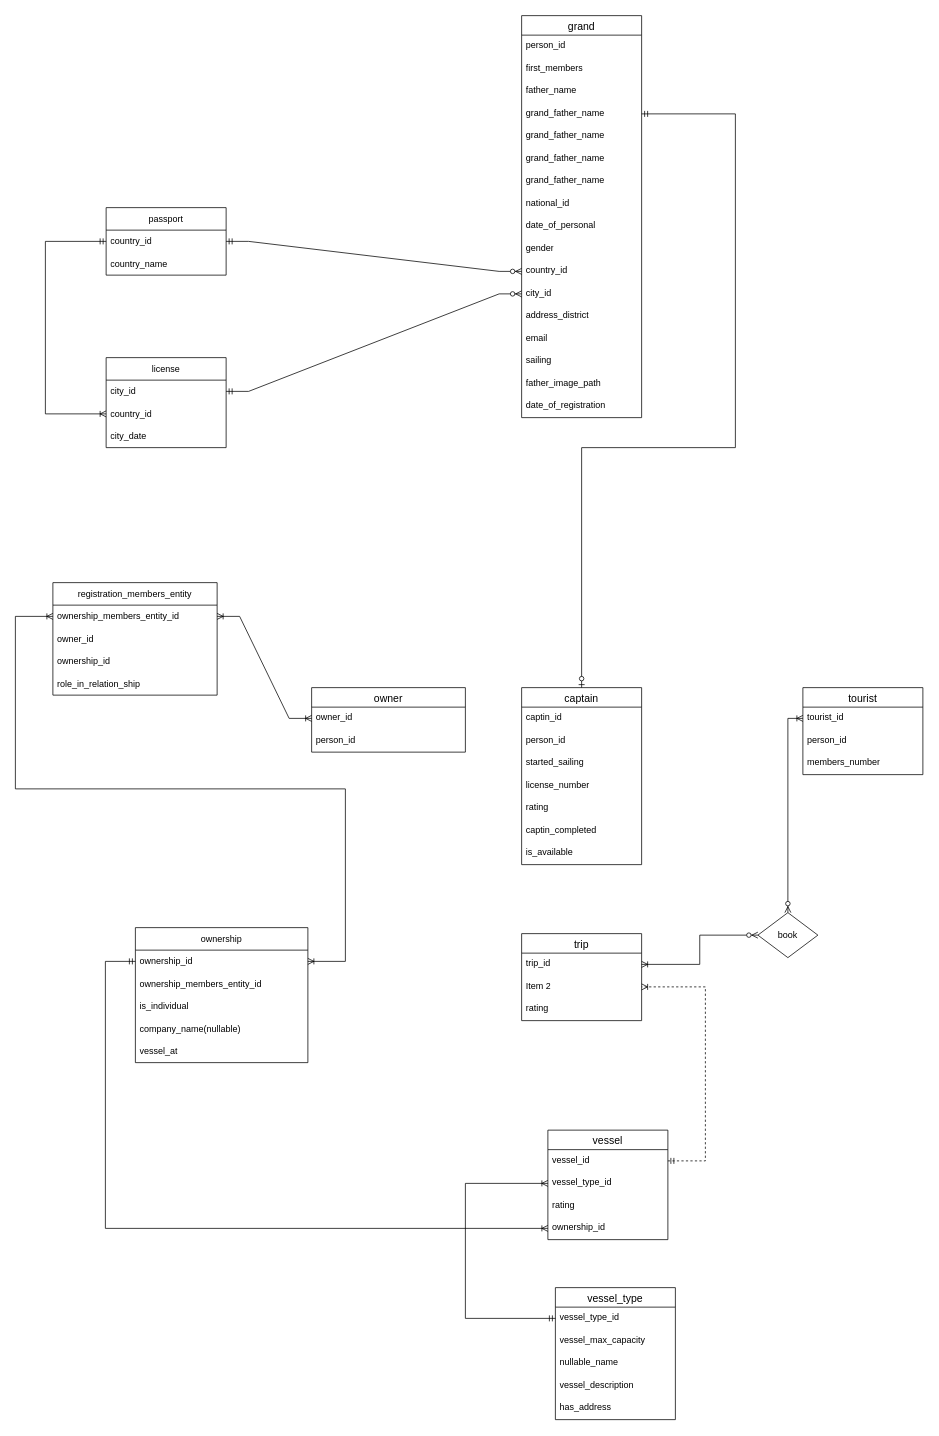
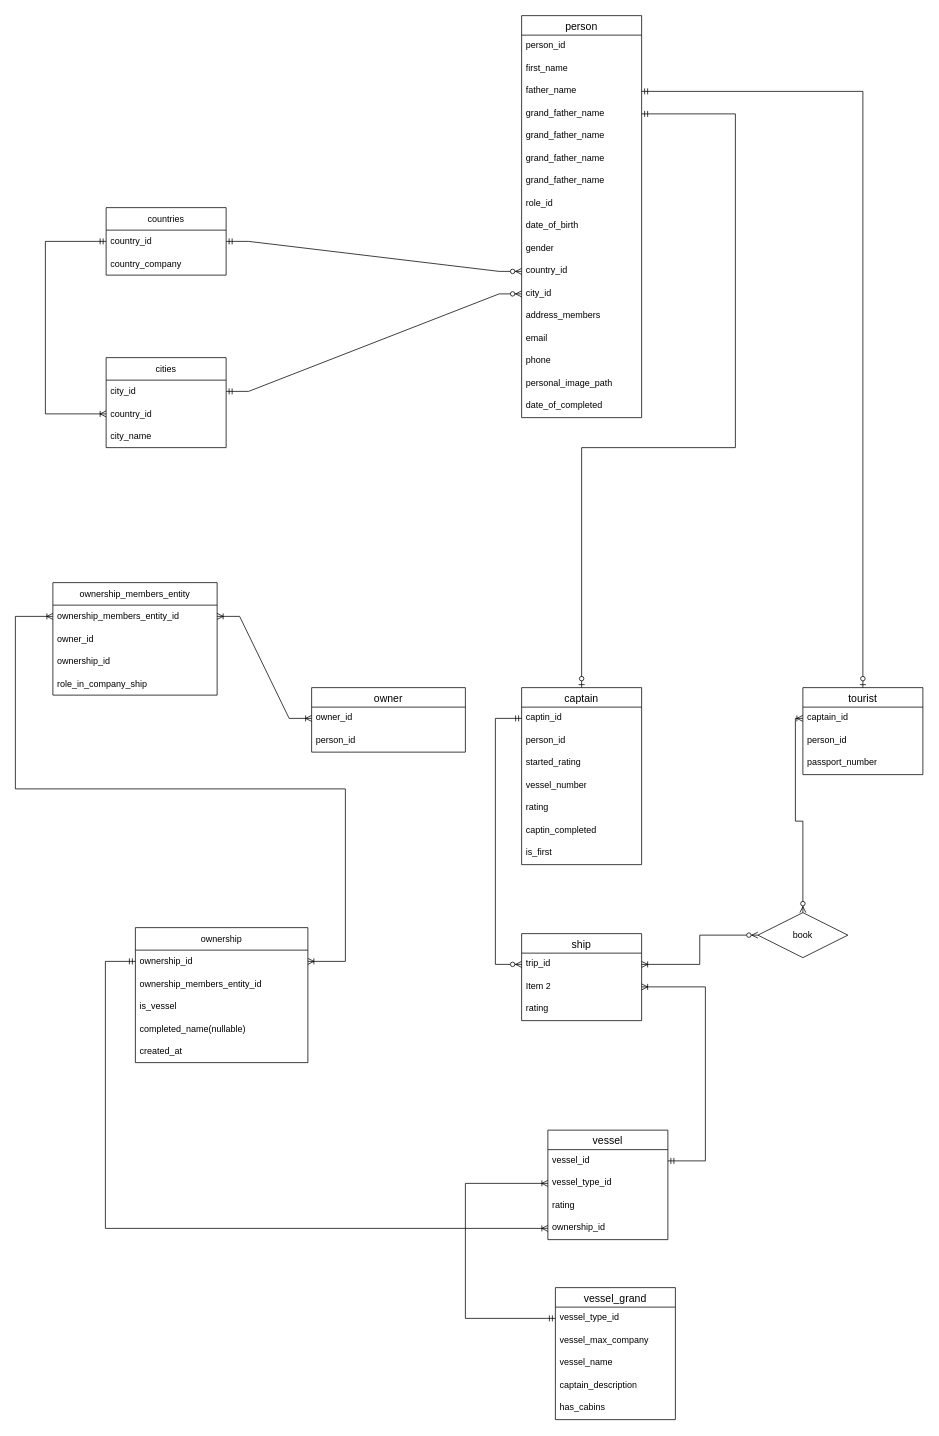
(581, 26) -> (581, 26)
(558, 68) -> (550, 68)
(550, 203) -> (541, 203)
(166, 219) -> (166, 219)
(565, 226) -> (558, 226)
(141, 264) -> (148, 264)
none -> (863, 279)
(564, 316) -> (564, 316)
(540, 361) -> (539, 361)
(166, 369) -> (166, 369)
(568, 383) -> (572, 383)
(574, 406) -> (568, 406)
(132, 436) -> (132, 436)
(135, 594) -> (135, 594)
(104, 684) -> (104, 684)
(830, 718) -> (830, 718)
(560, 763) -> (560, 763)
(843, 763) -> (845, 763)
(559, 785) -> (558, 785)
none -> (495, 841)
(552, 853) -> (544, 853)
(788, 935) -> (803, 935)
(581, 944) -> (581, 944)
(167, 1006) -> (160, 1006)
(192, 1029) -> (196, 1029)
(161, 1051) -> (165, 1051)
(705, 1061) -> (705, 1061)
(615, 1298) -> (615, 1298)
(605, 1340) -> (604, 1340)
(589, 1363) -> (586, 1363)
(602, 1385) -> (604, 1385)
(588, 1408) -> (584, 1408)
